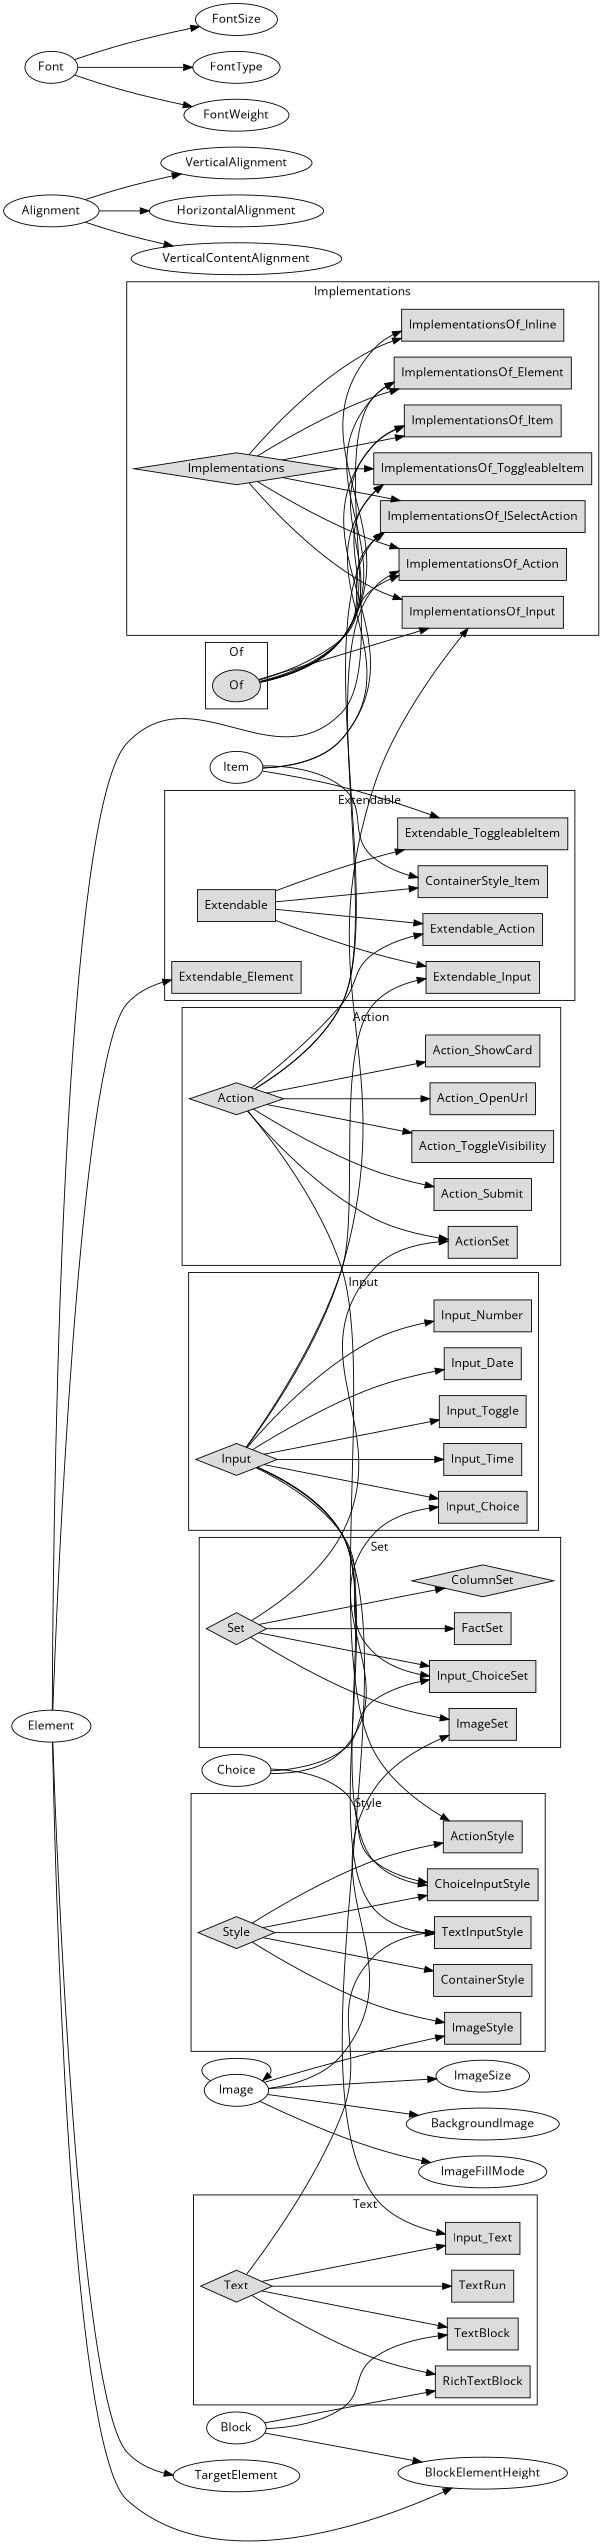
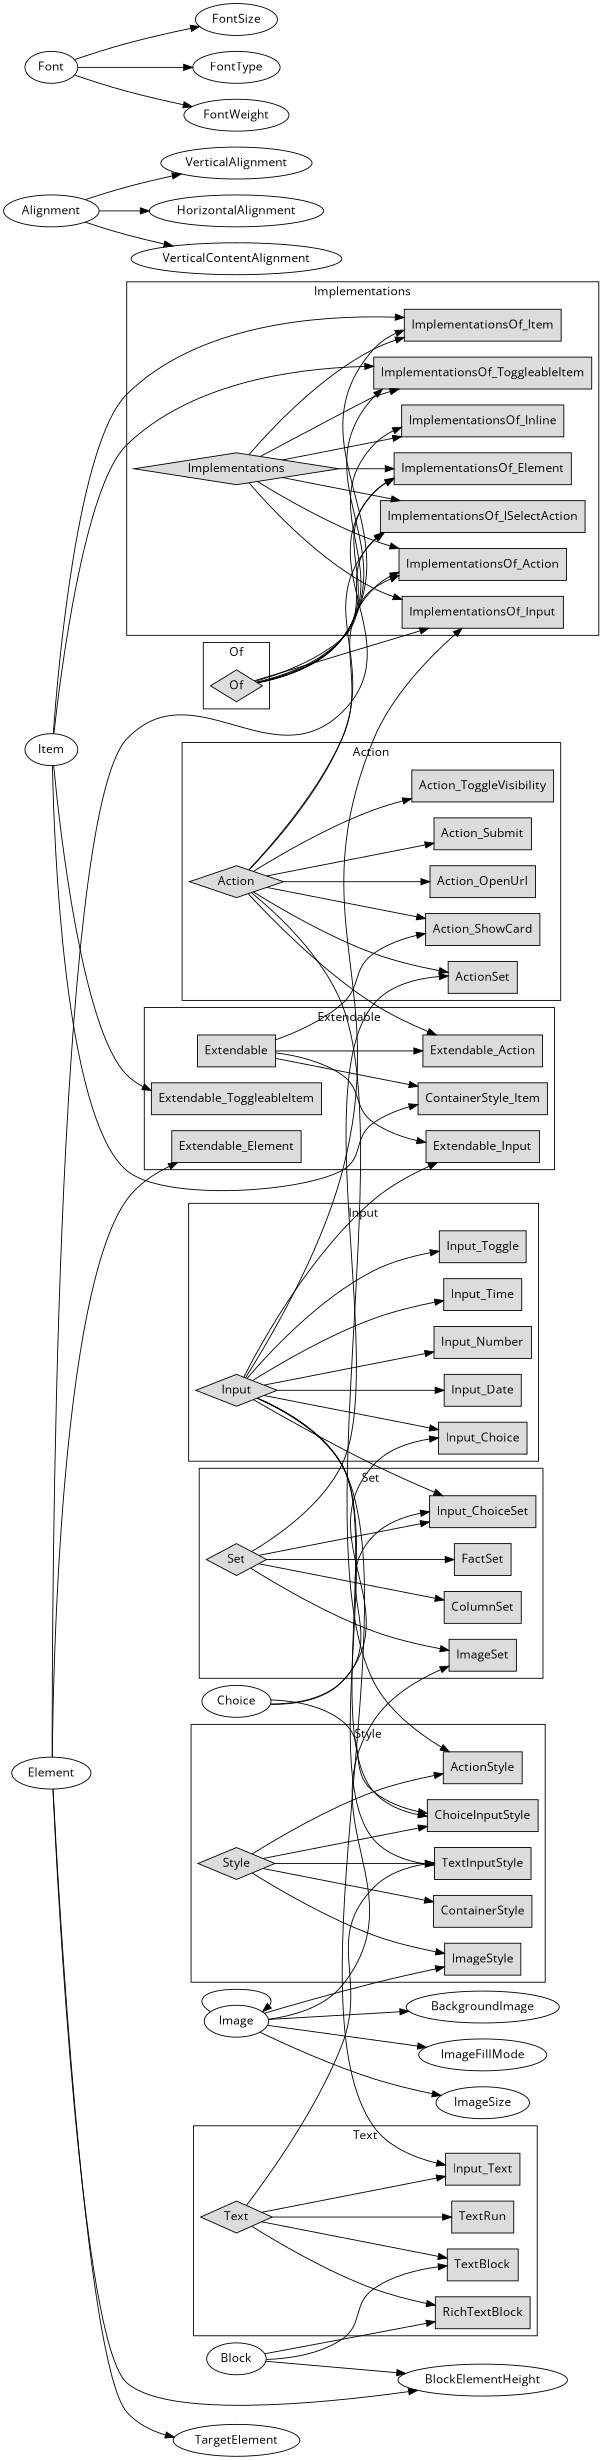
(236, 686) -> (236, 686)
(335, 870) -> (358, 975)
(483, 1581) -> (483, 1607)
